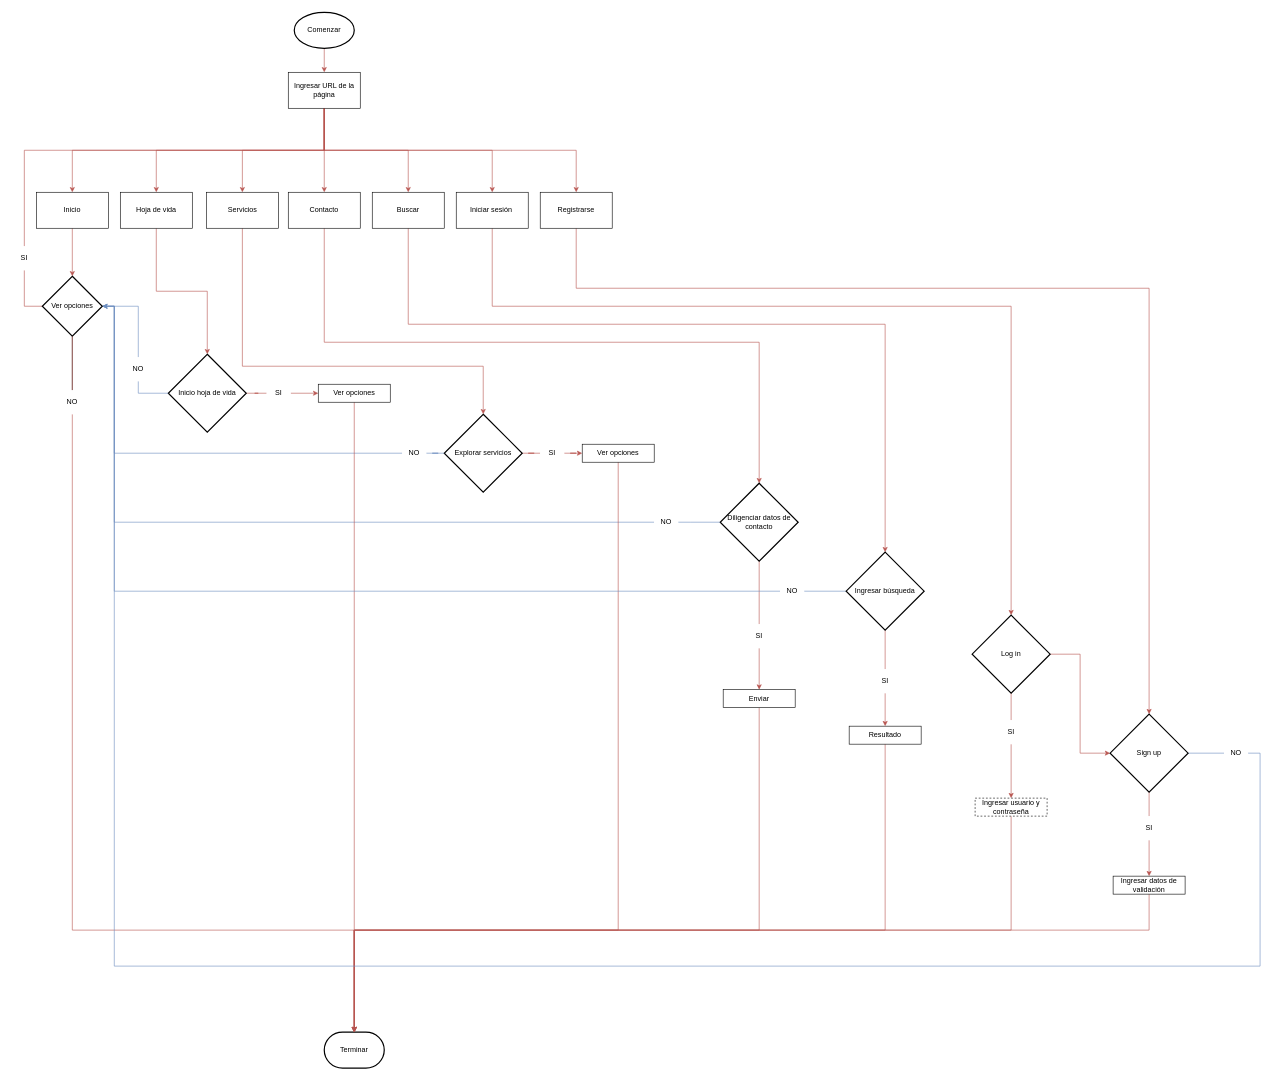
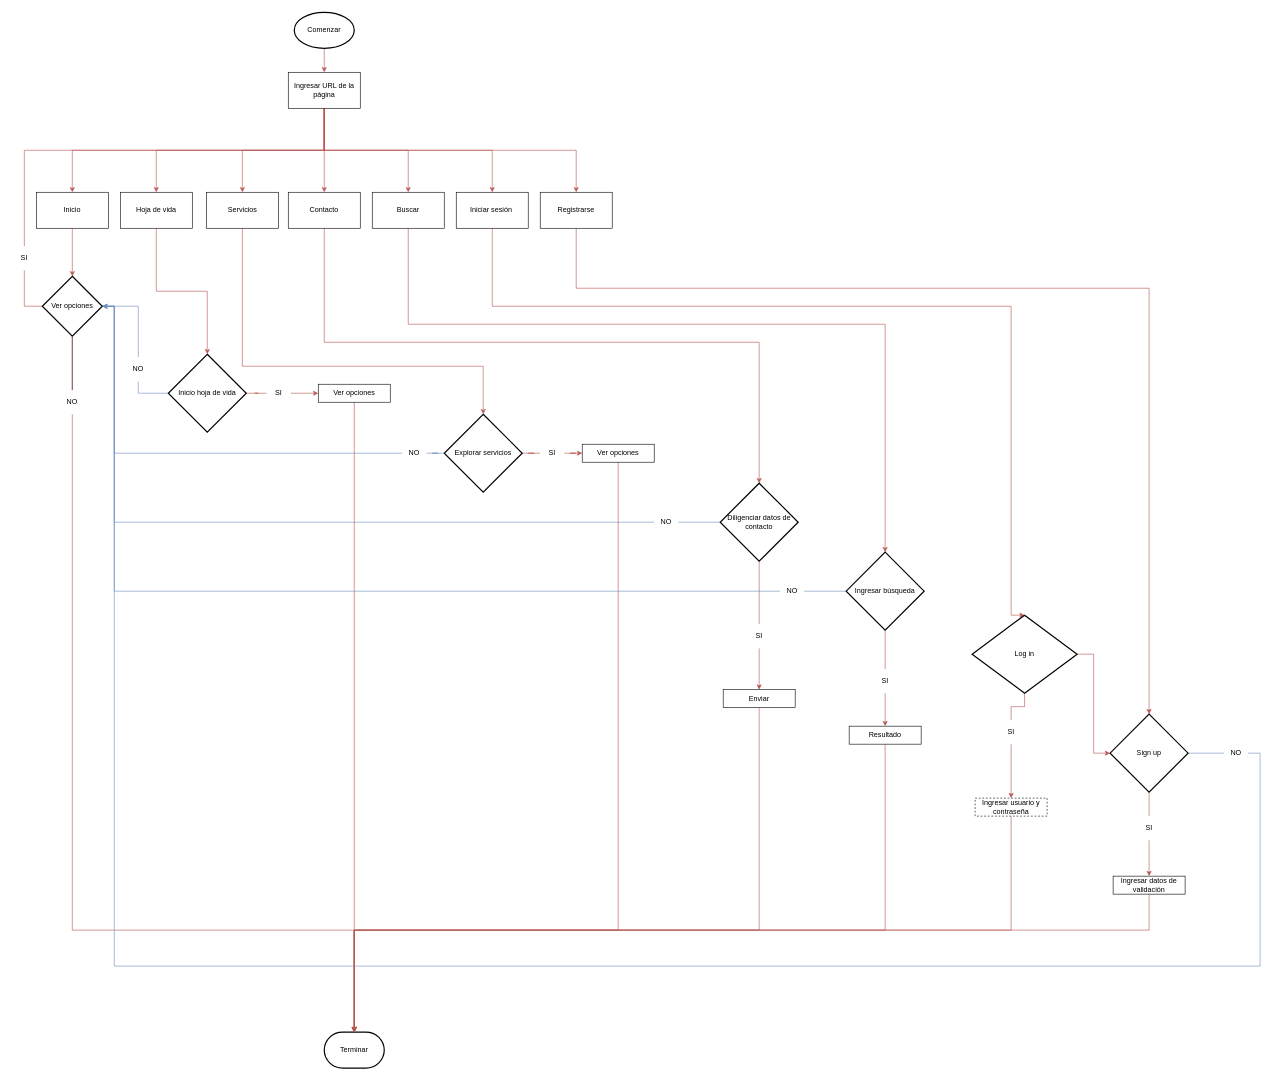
(1011, 654) -> (1025, 654)
